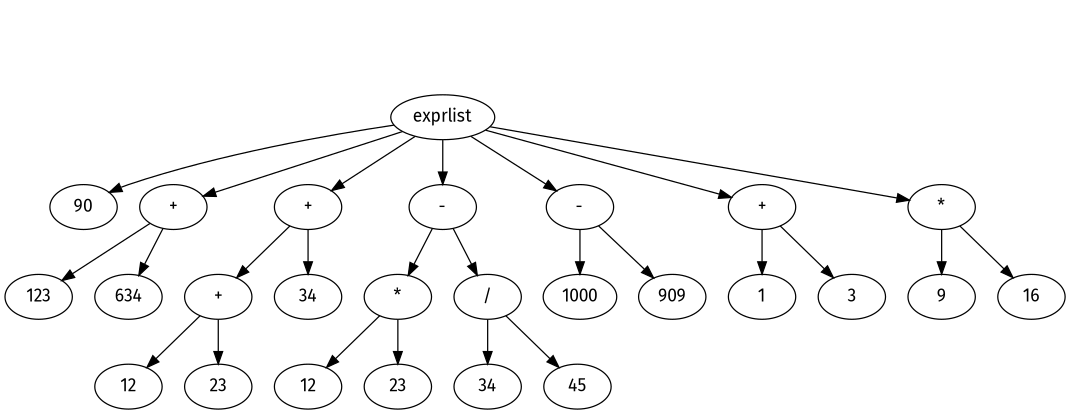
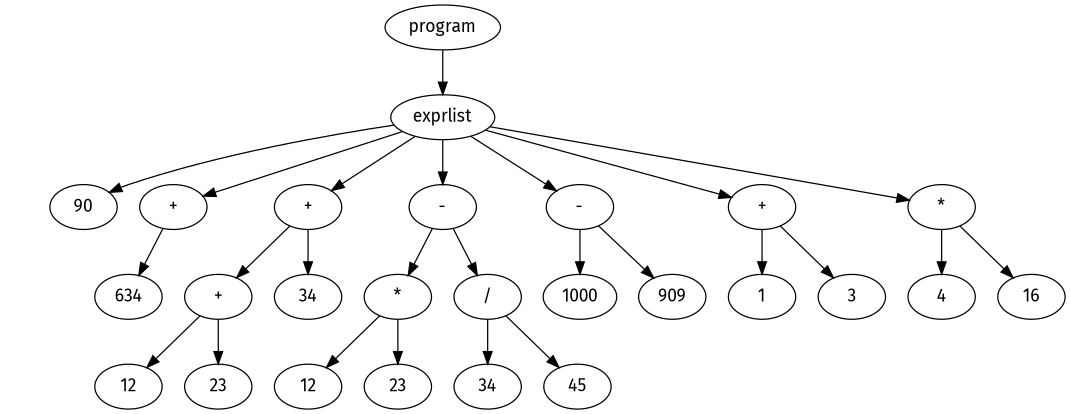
none -> (443, 27)
(39, 297) -> none
(942, 297) -> (942, 297)
